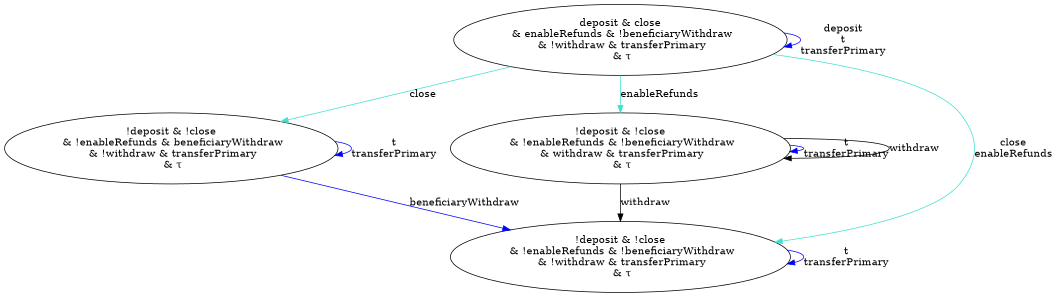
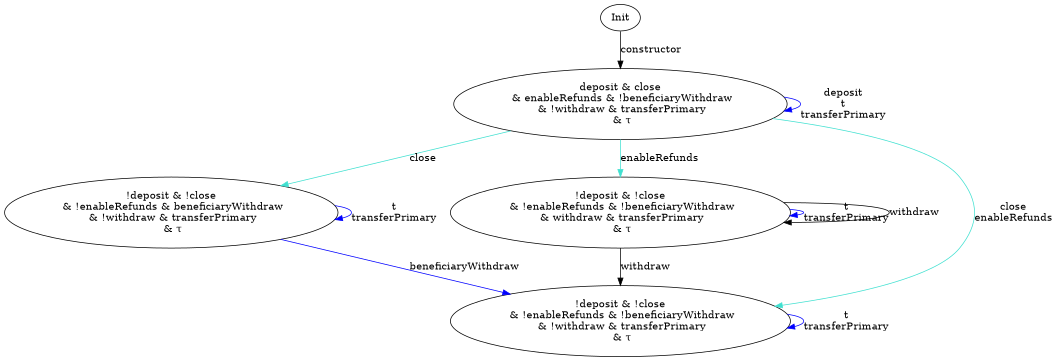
none -> (620, 18)
